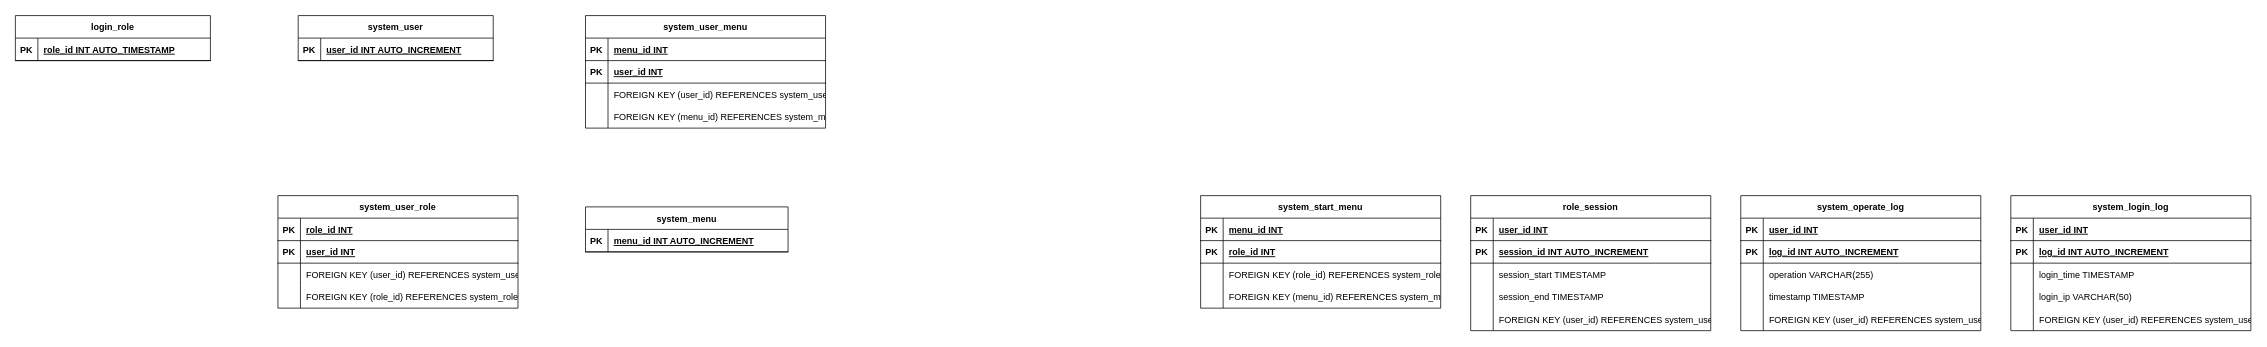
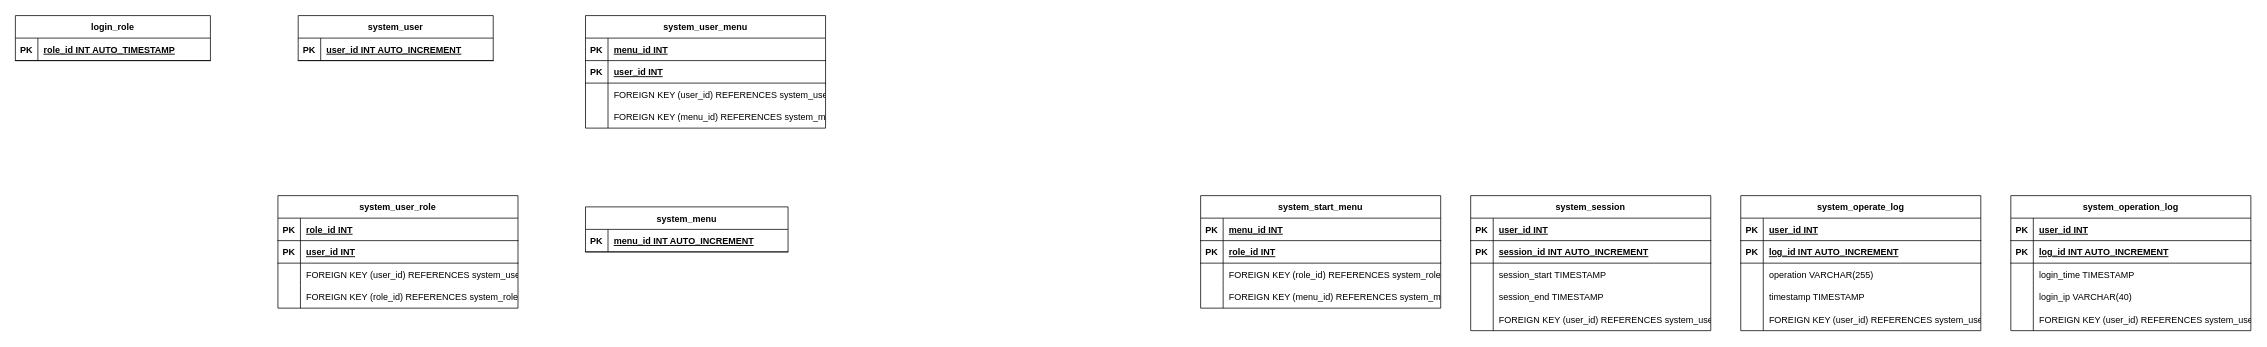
(1590, 207) -> (1590, 207)
(2130, 207) -> (2130, 207)
(2084, 297) -> (2084, 297)
